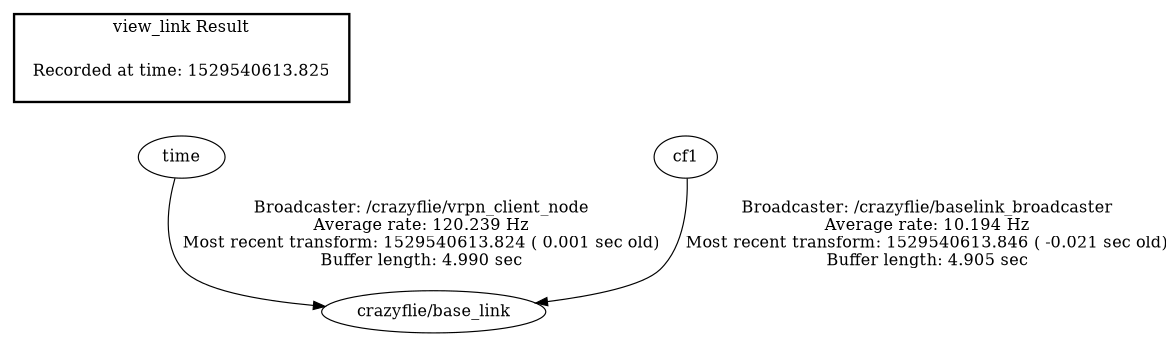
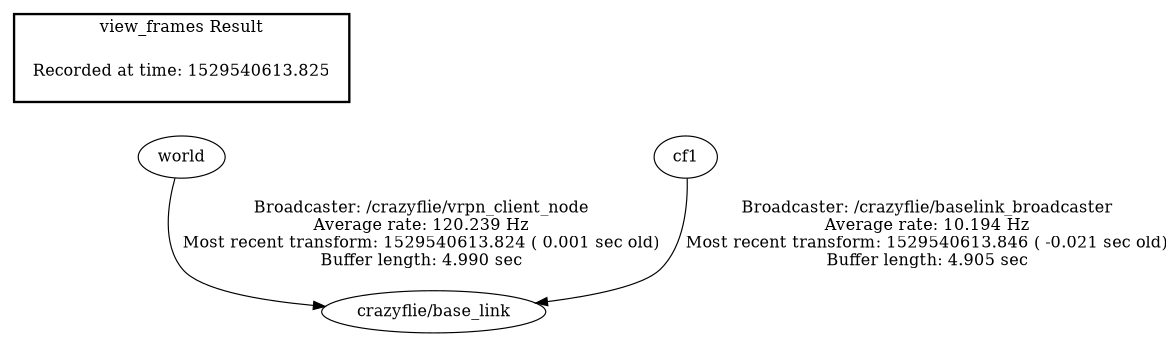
(182, 28) -> (182, 28)
(182, 157) -> (182, 157)
